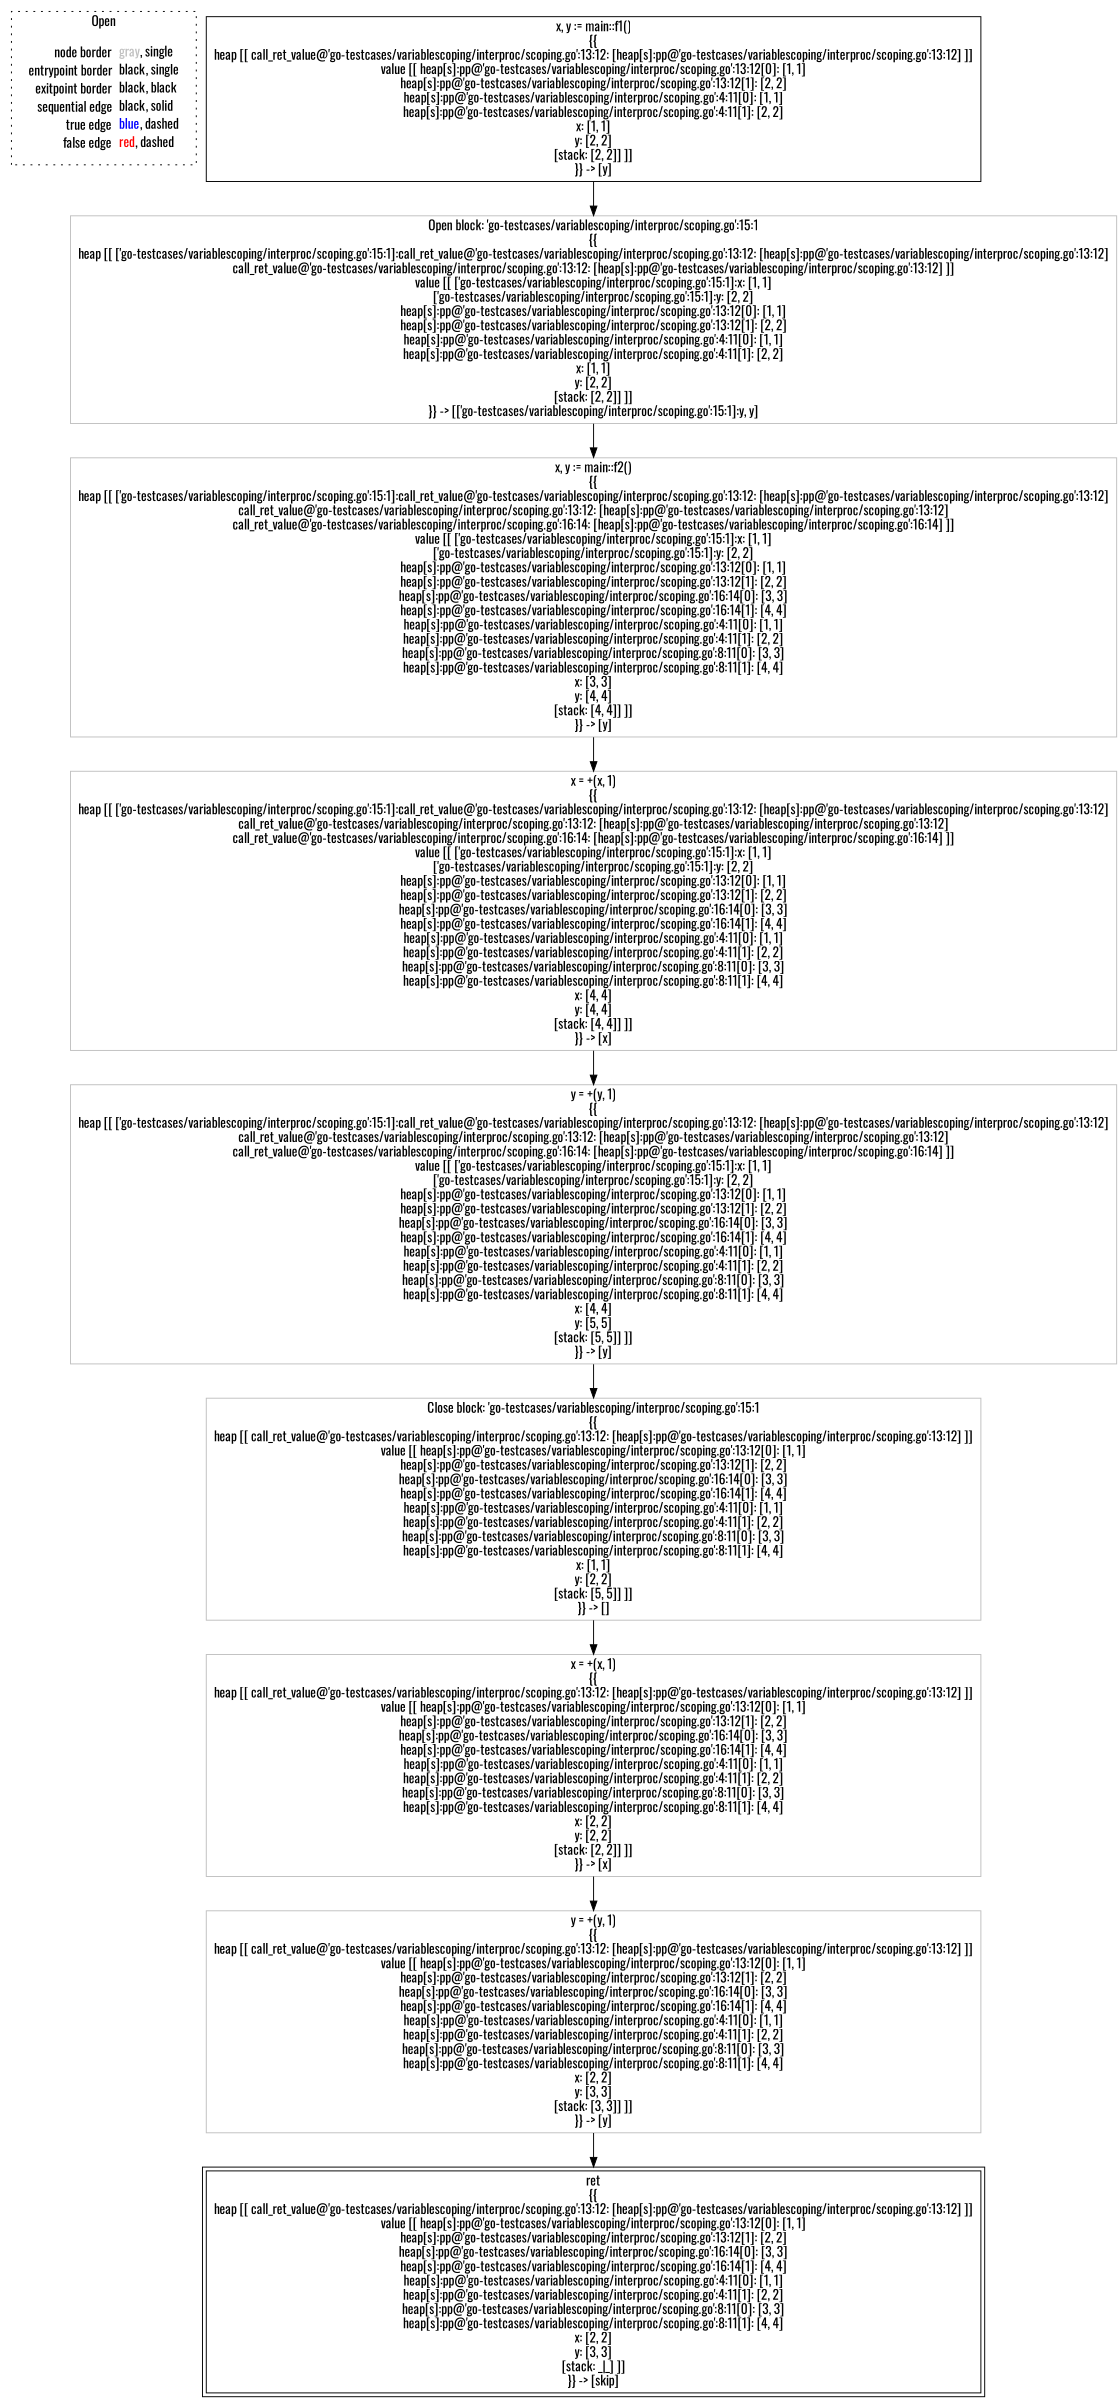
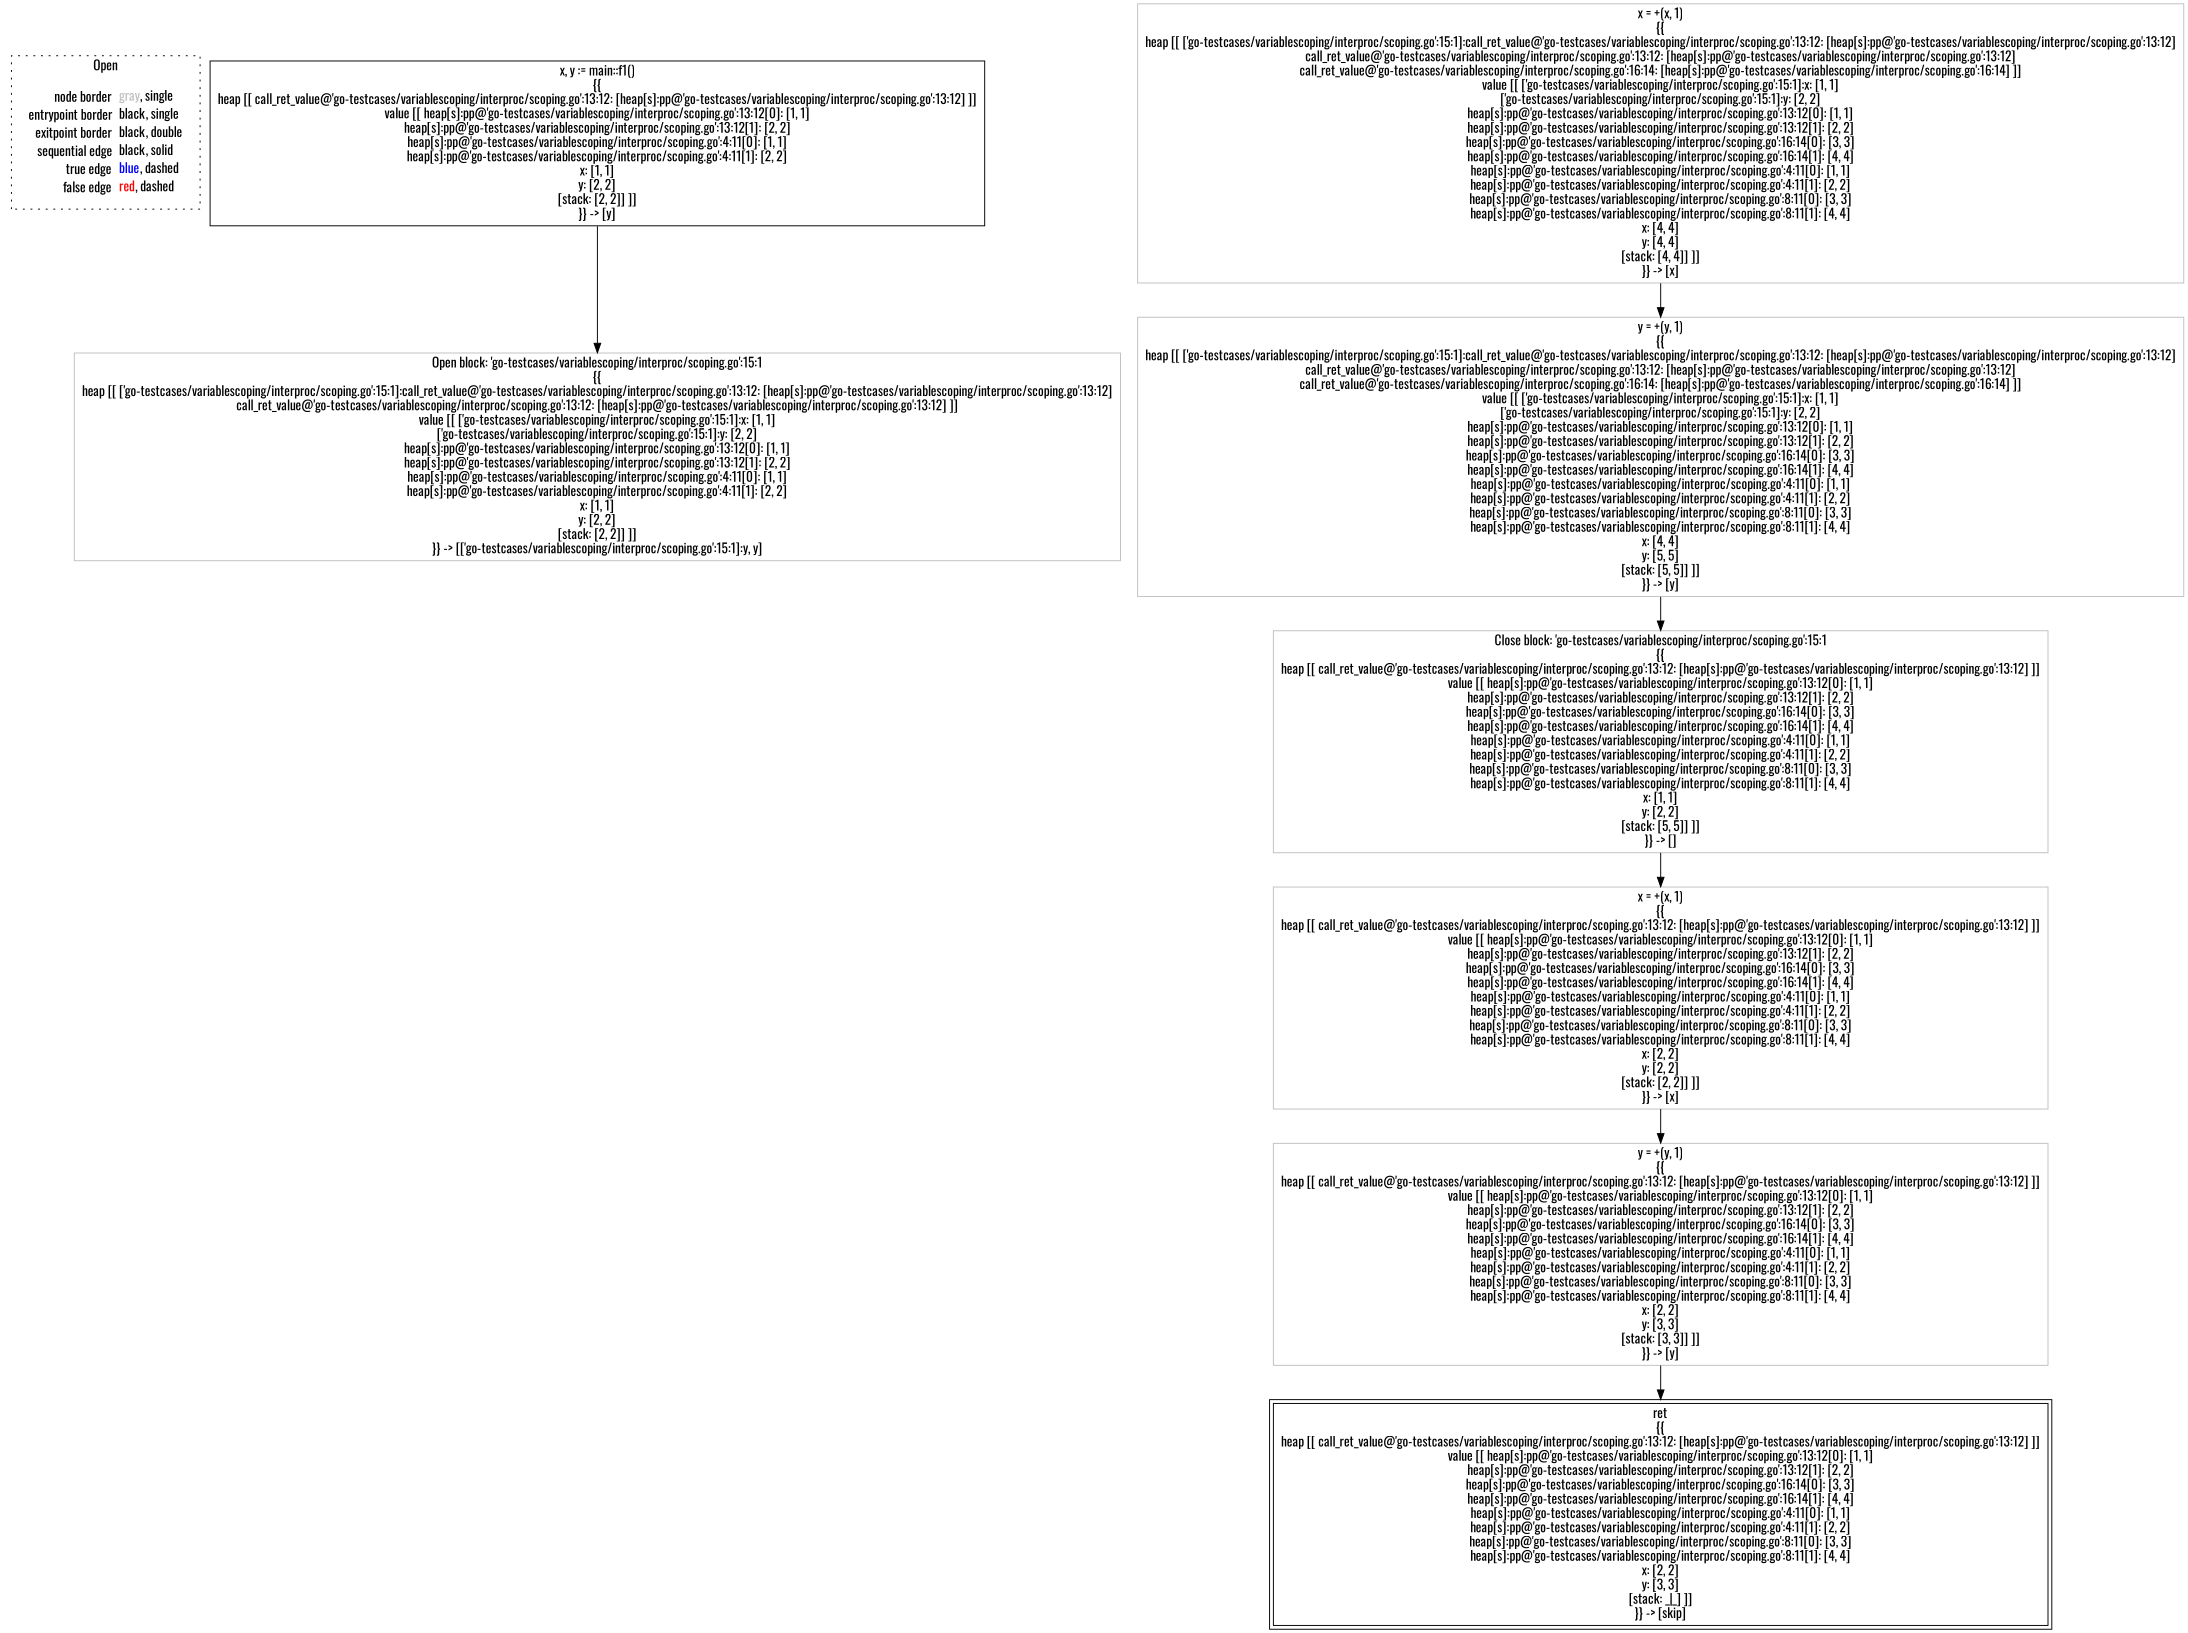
(161, 89) -> (164, 133)
(594, 597) -> none
